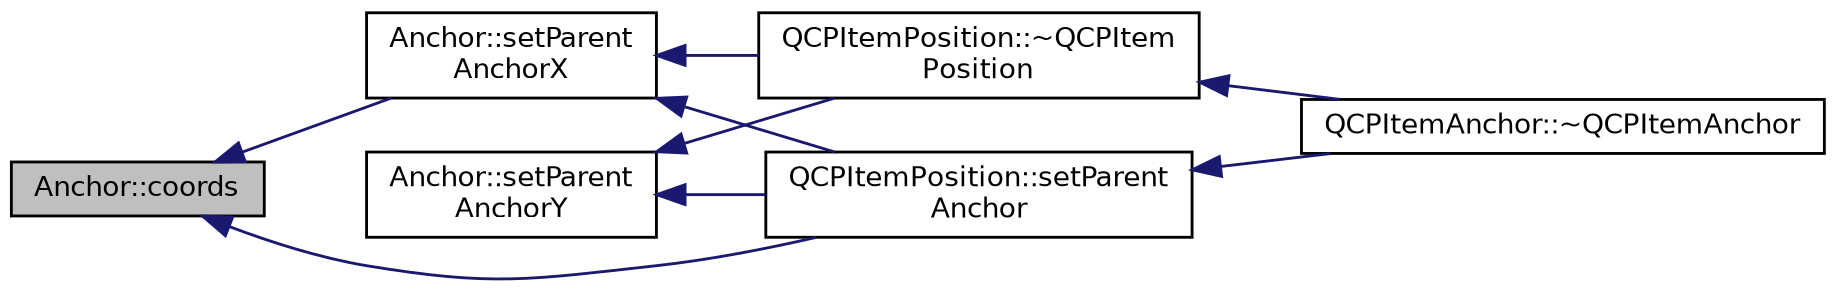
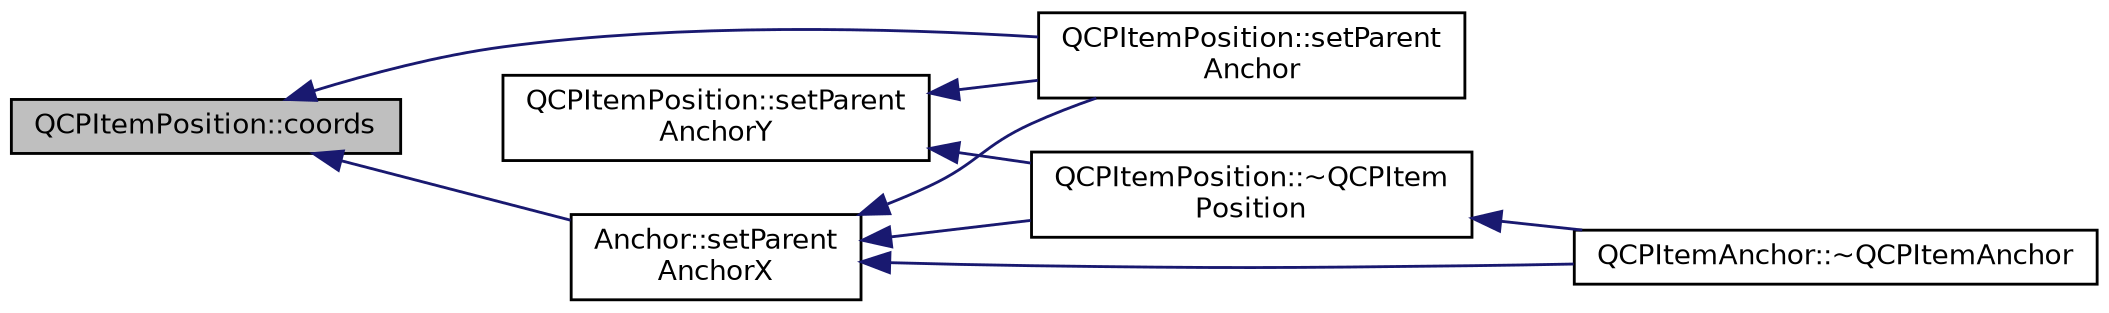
(1276, 160) -> (1232, 268)
(138, 189) -> (206, 126)
(512, 195) -> (716, 118)
